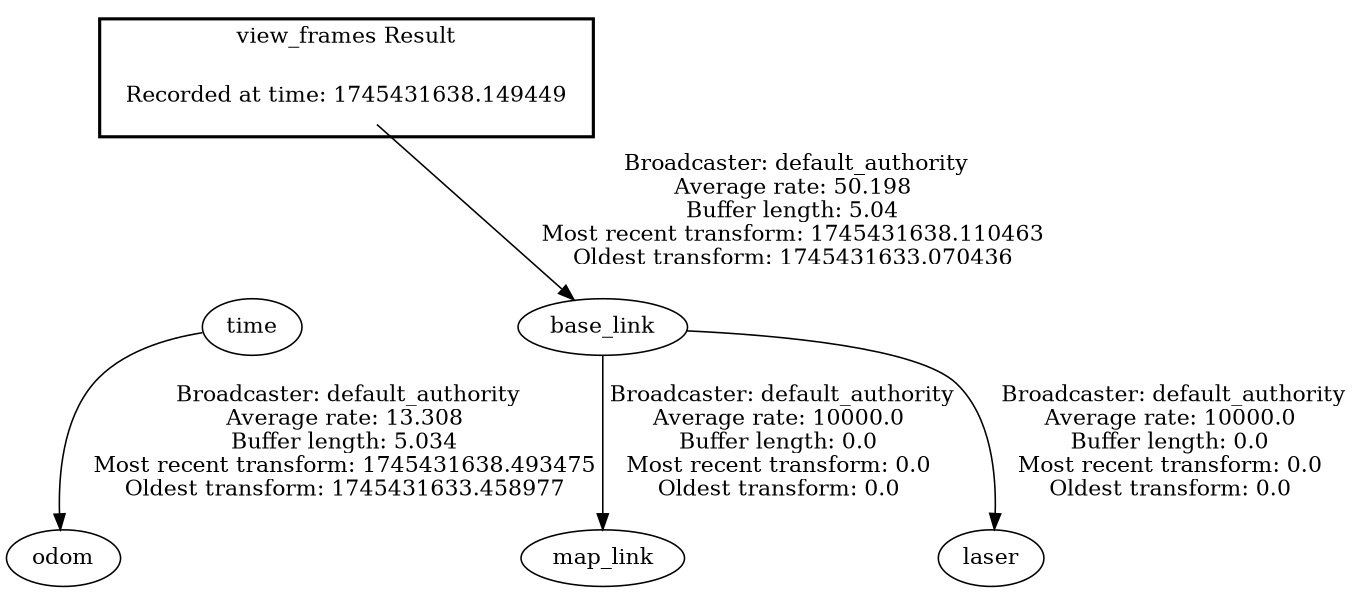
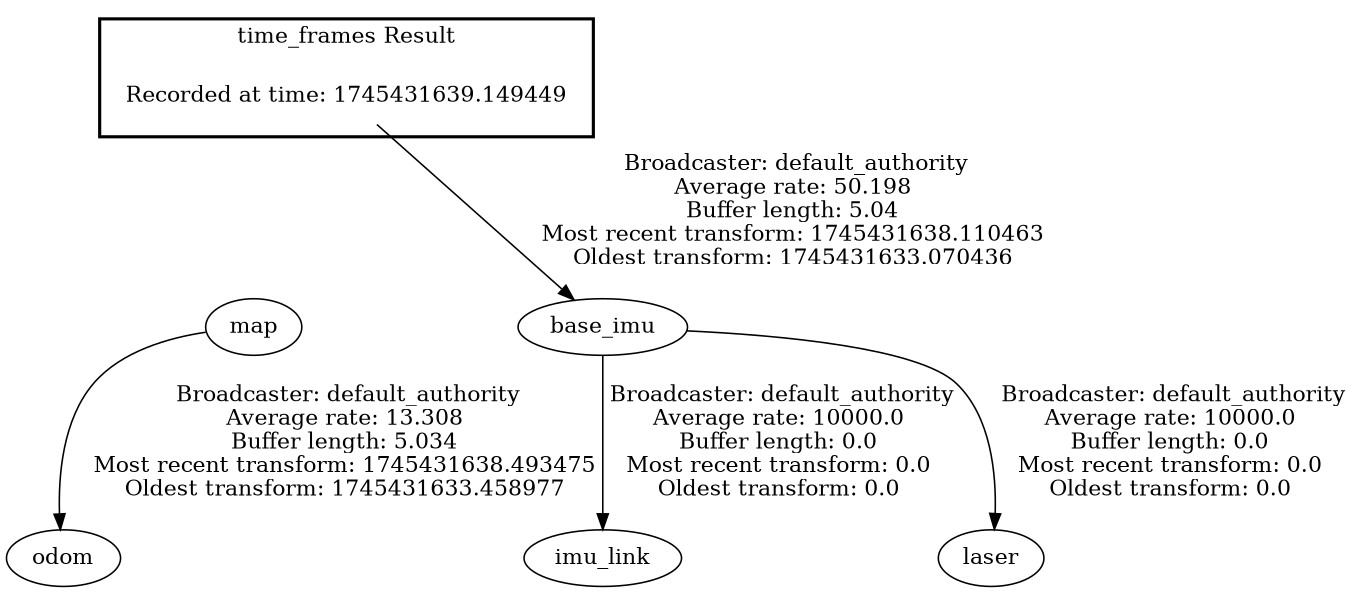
(347, 37) -> (347, 37)
(347, 96) -> (347, 96)
(252, 327) -> (254, 327)
(603, 327) -> (603, 327)
(603, 558) -> (603, 558)
